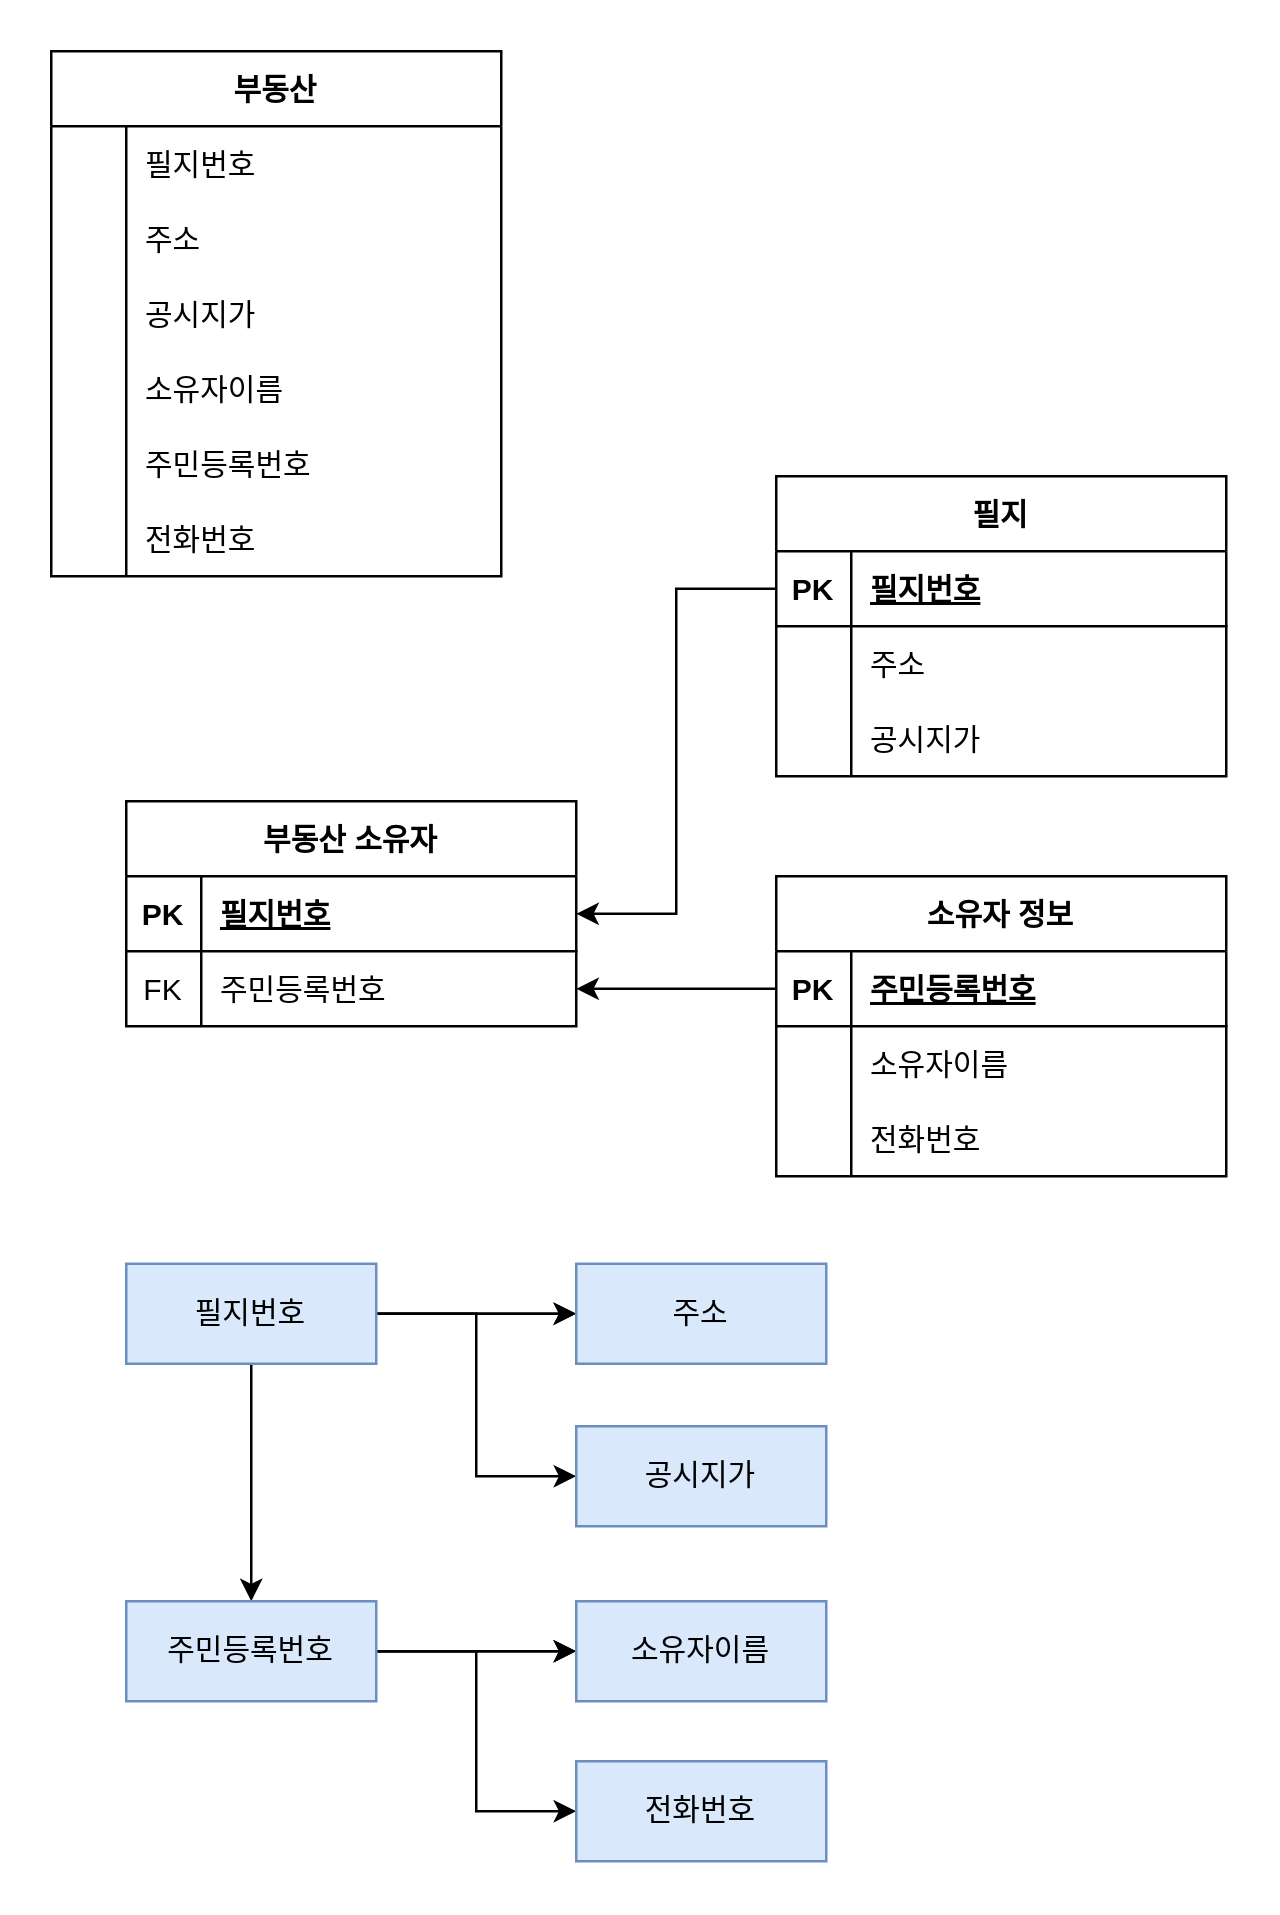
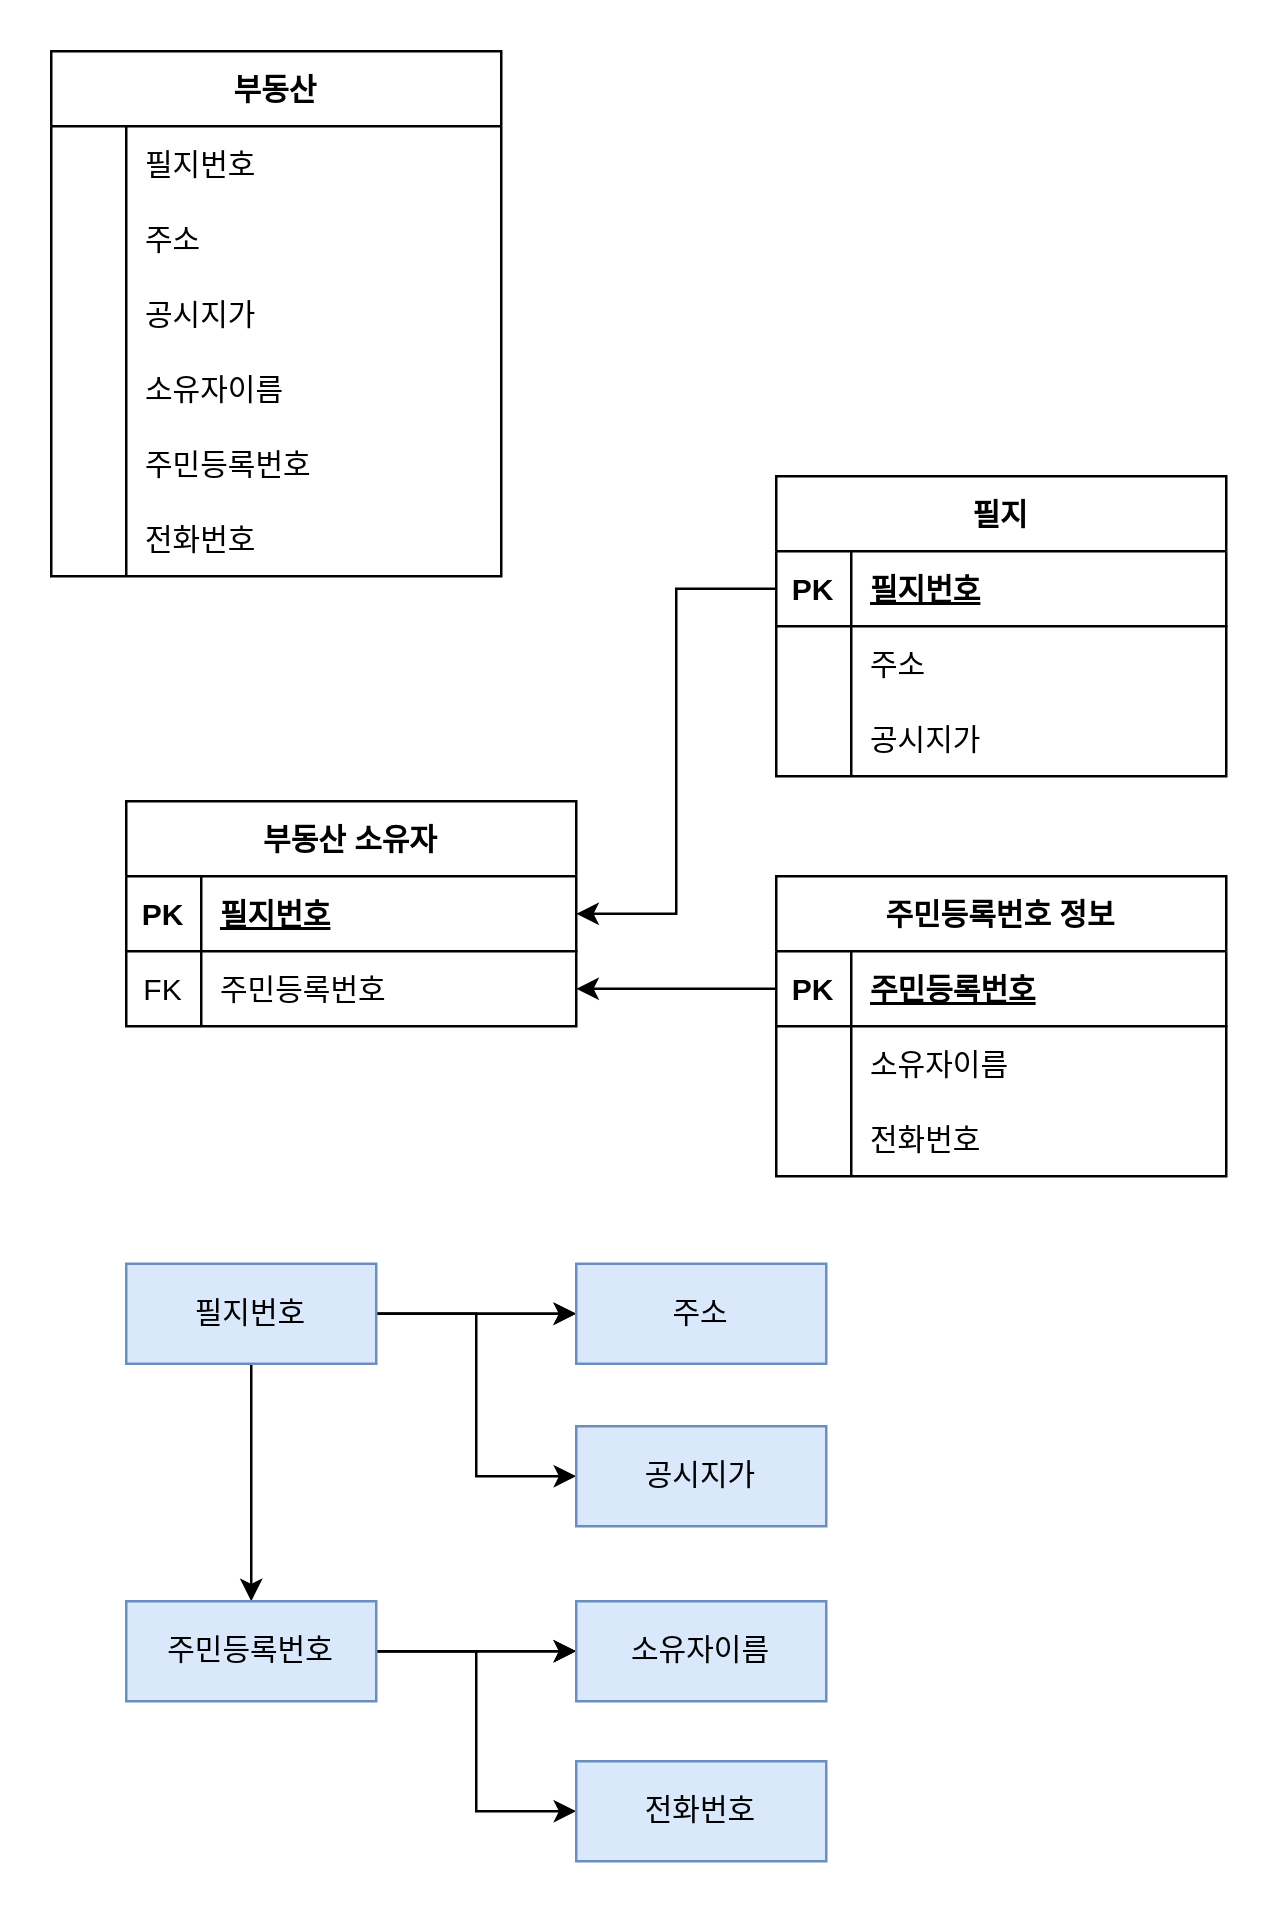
(1000, 915) -> (1000, 915)
